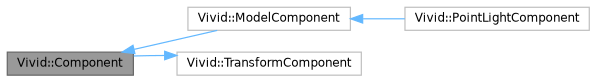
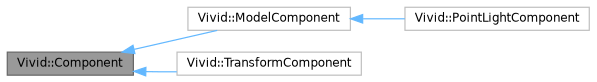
(149, 56) -> (161, 72)
